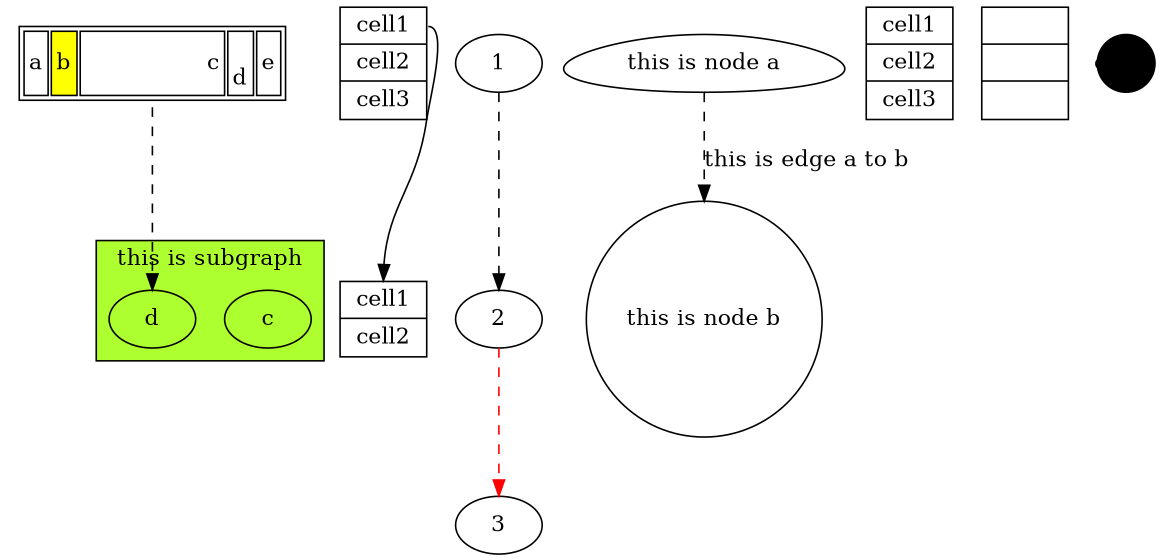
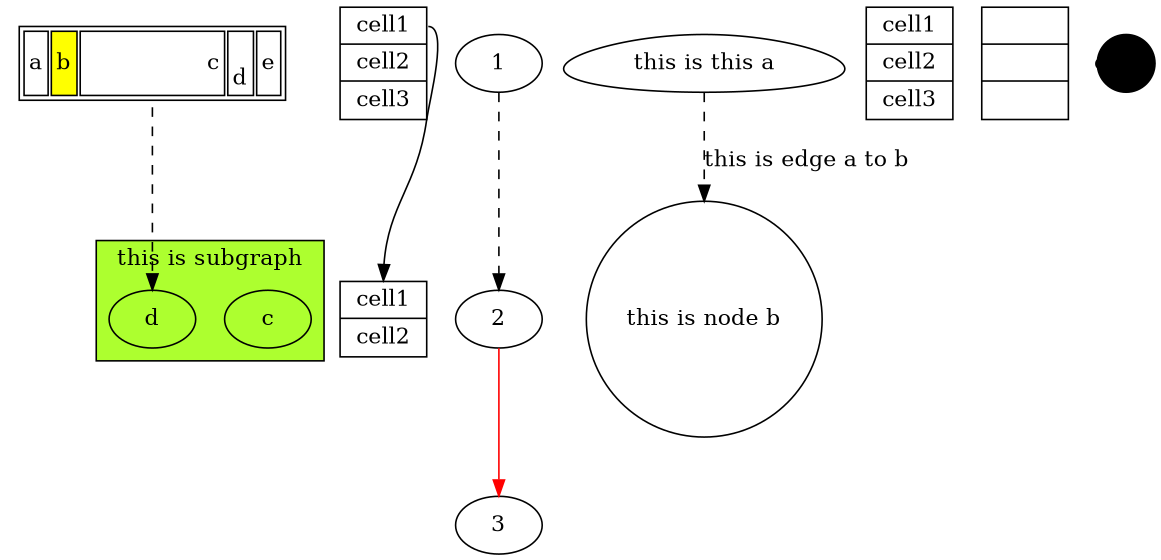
(704, 63) -> (704, 63)
(499, 414) -> (499, 414)
